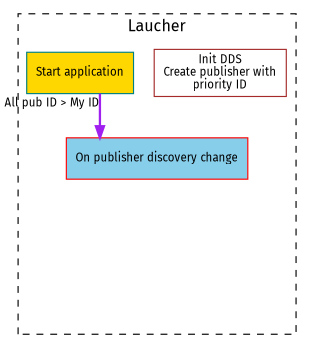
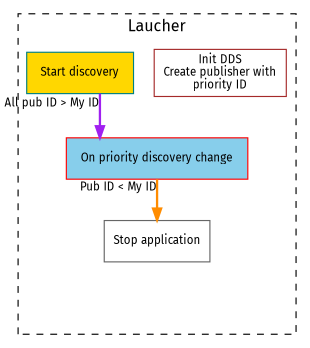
(80, 73) -> (80, 73)
(157, 159) -> (157, 159)
none -> (157, 241)
